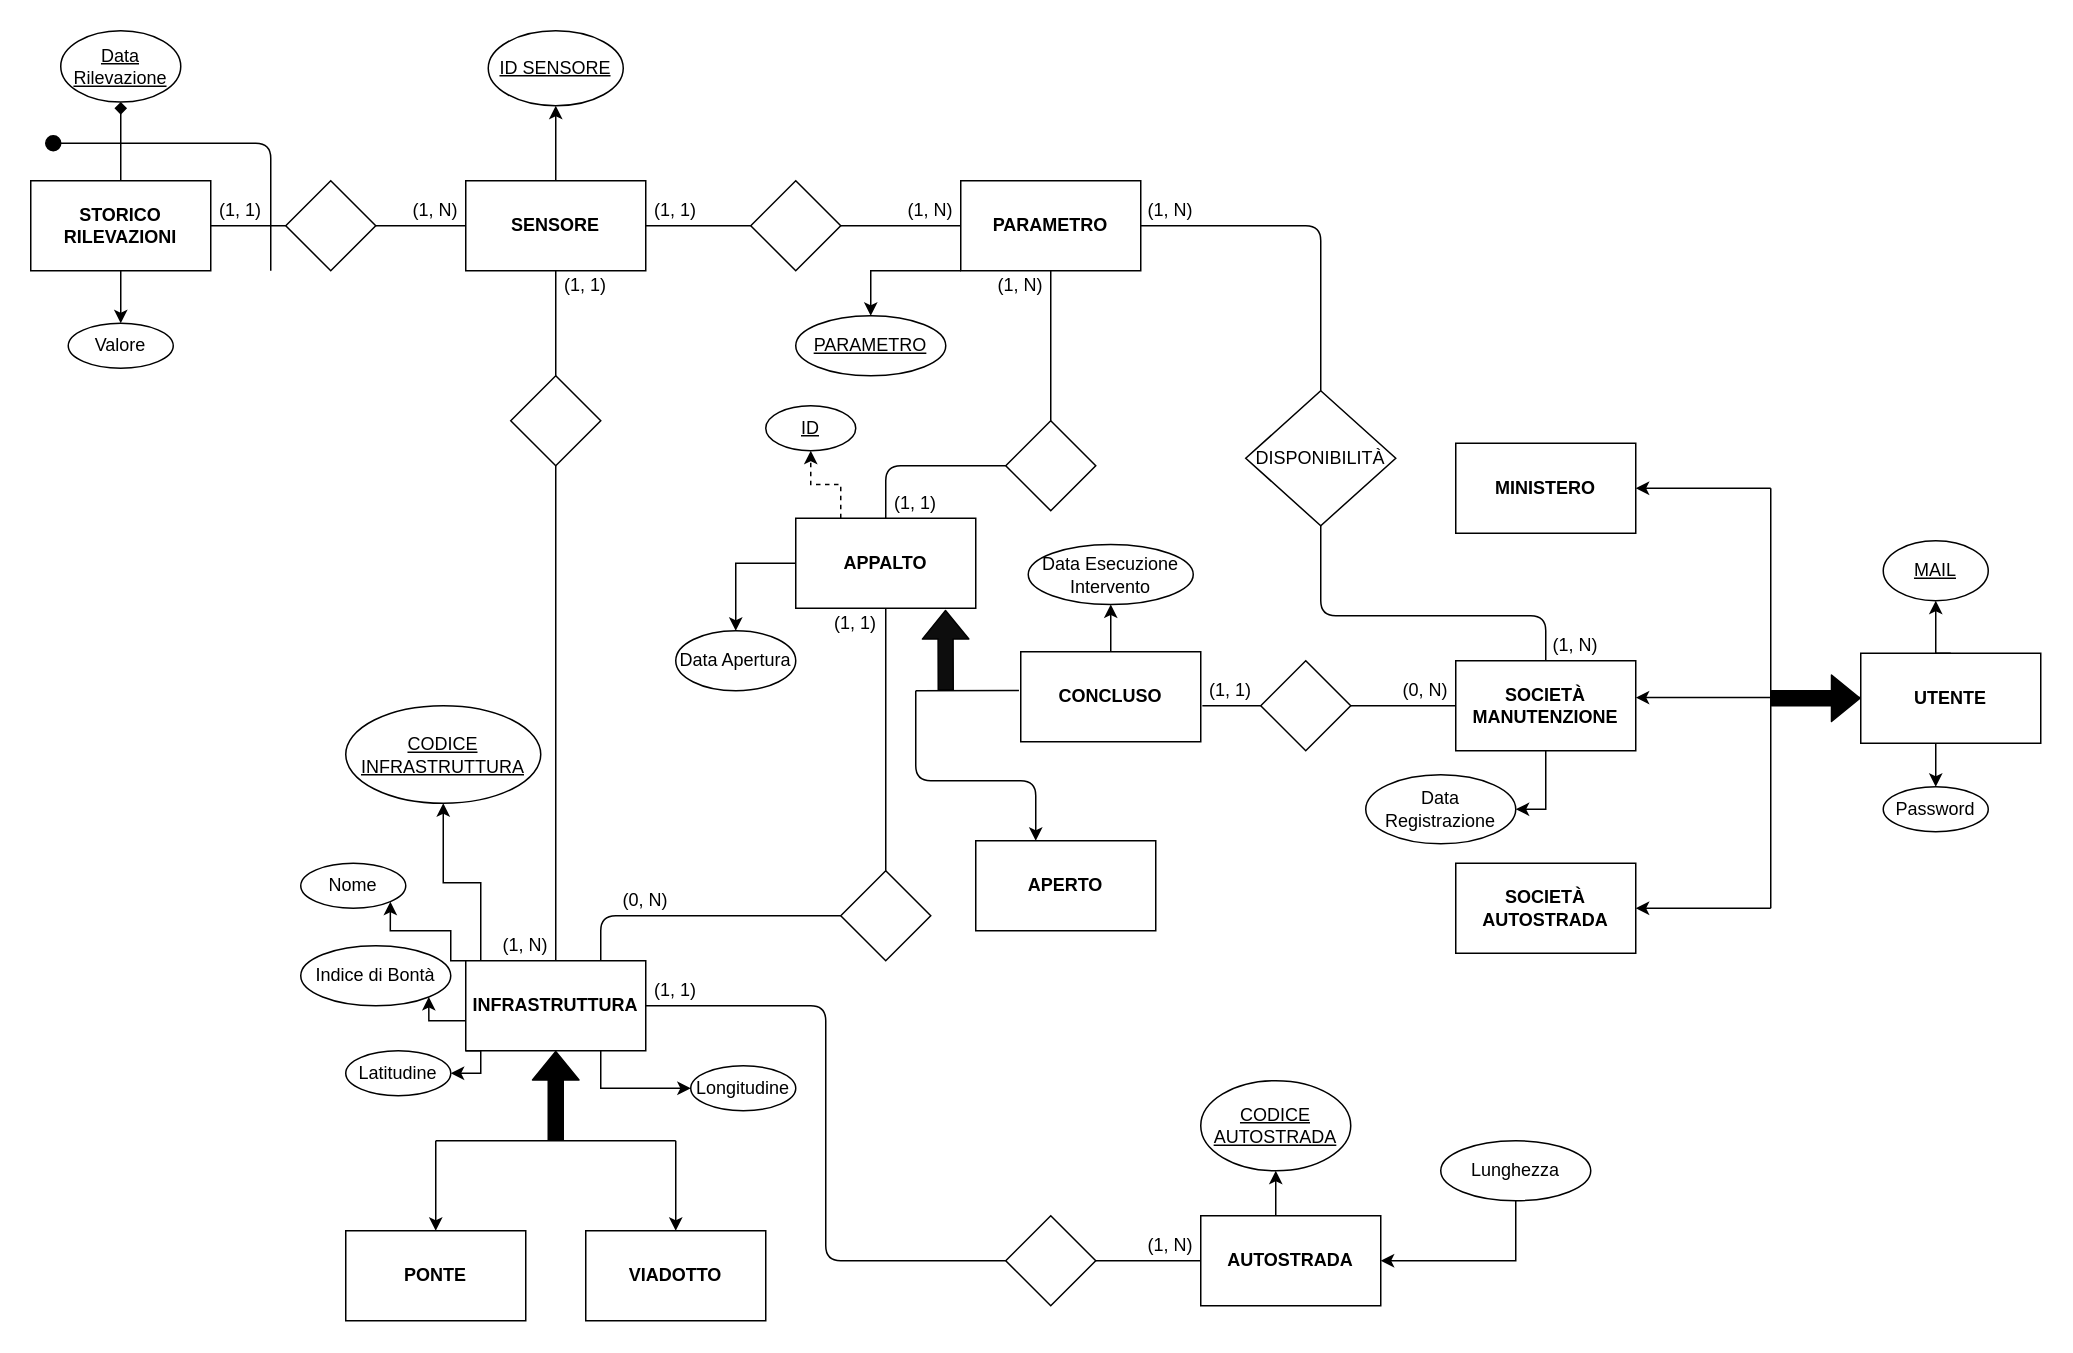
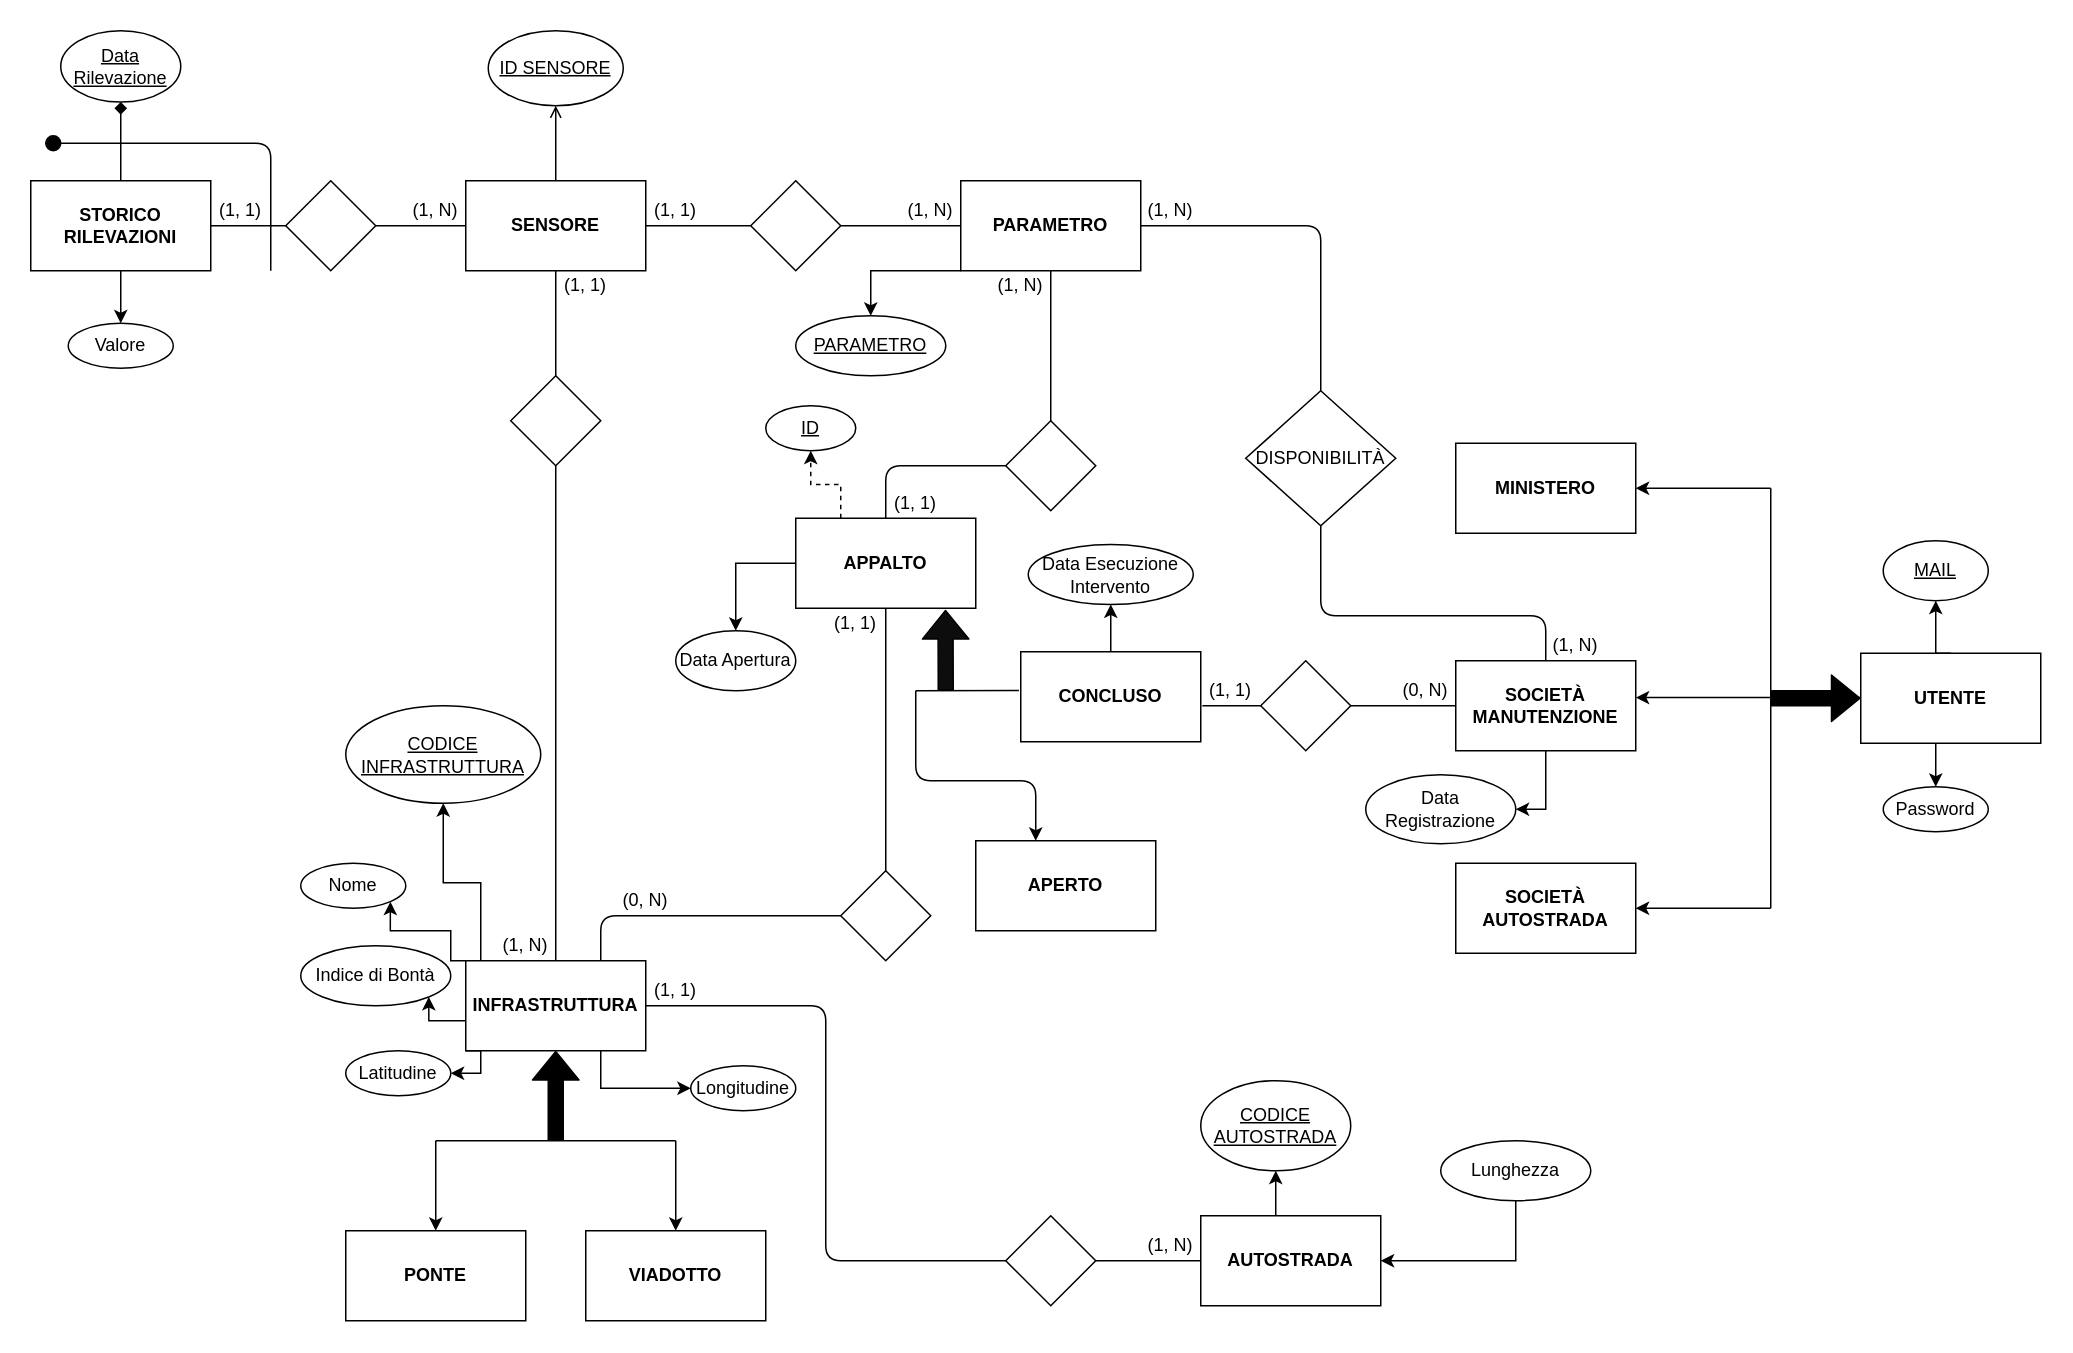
(556, 117) -> (556, 114)
